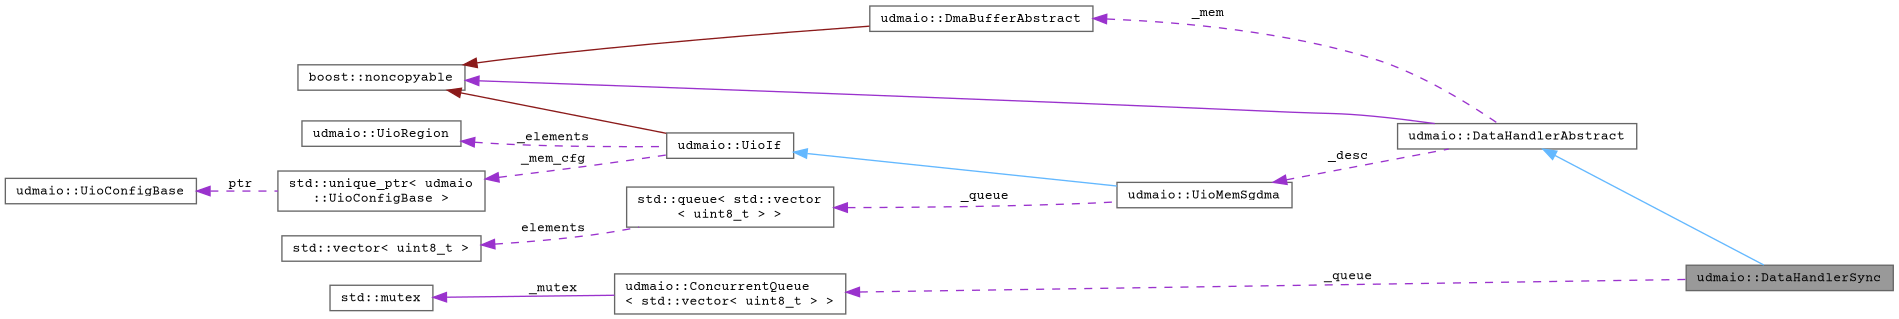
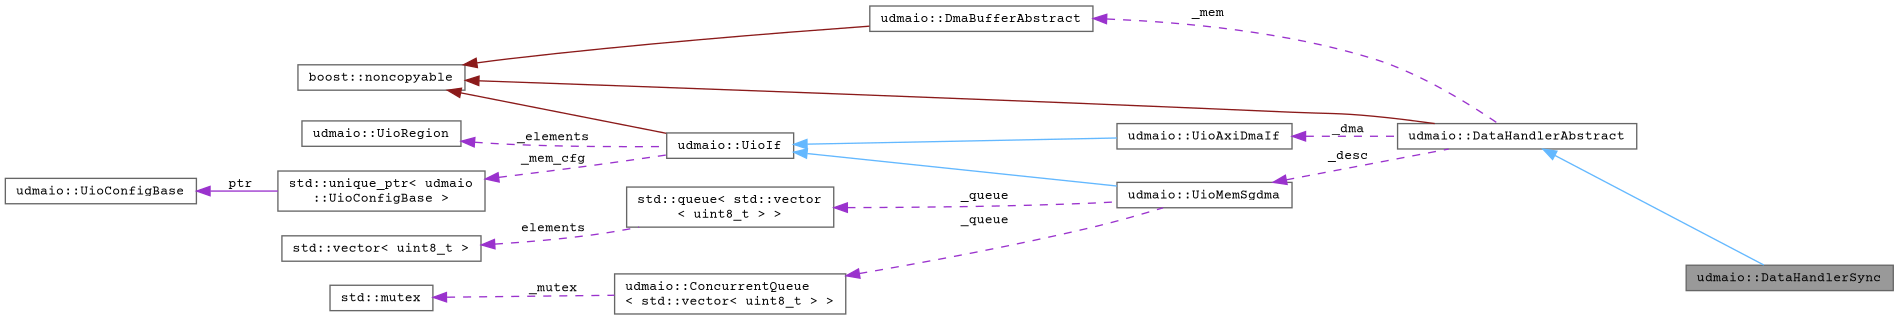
(957, 98) -> (957, 98)
none -> (1205, 136)
(244, 191) -> (244, 191)
(1273, 286) -> (1012, 245)
(531, 296) -> (531, 296)
